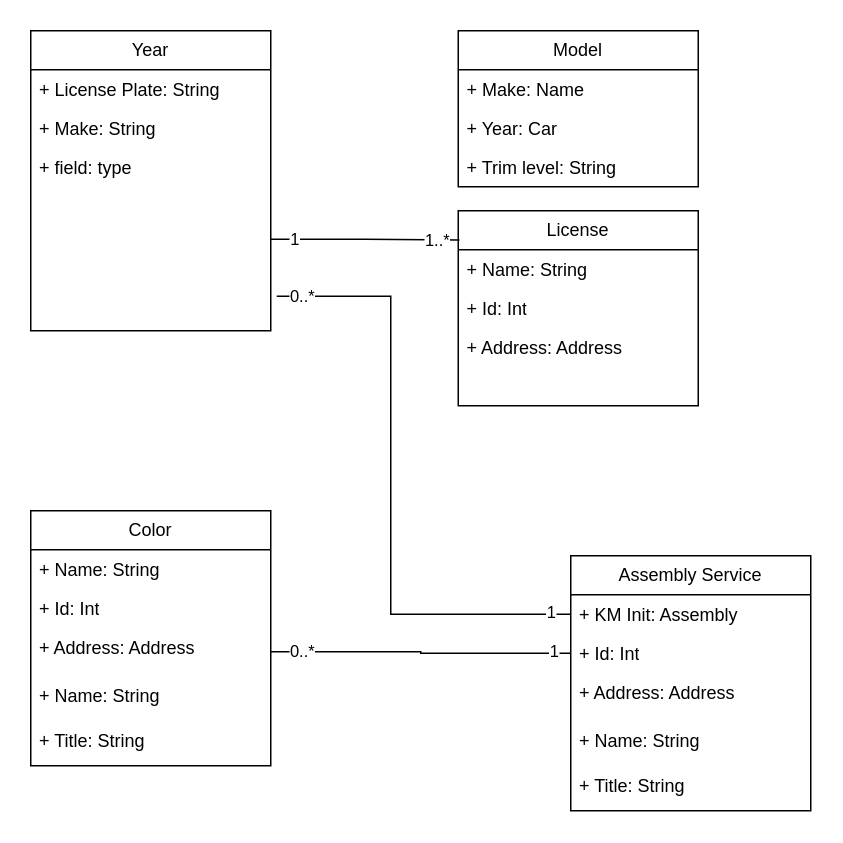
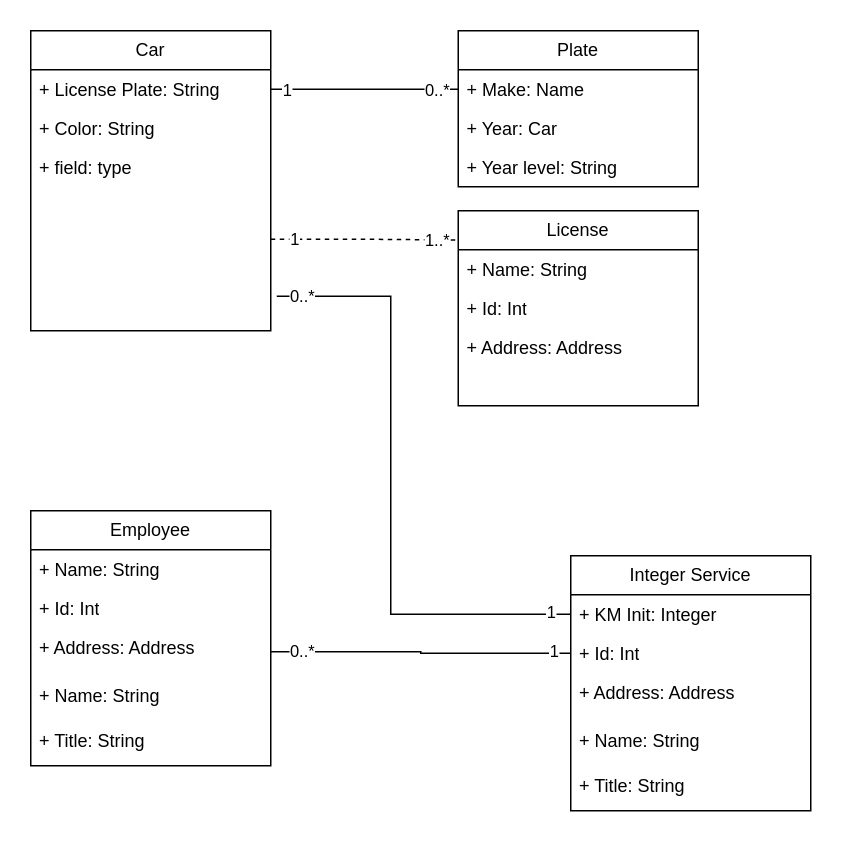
(151, 50) -> (151, 50)
(578, 50) -> (578, 50)
none -> (353, 89)
(101, 130) -> (104, 130)
(549, 169) -> (552, 169)
(362, 239) -> (362, 239)
(151, 530) -> (151, 530)
(691, 575) -> (691, 575)
(661, 616) -> (659, 616)
